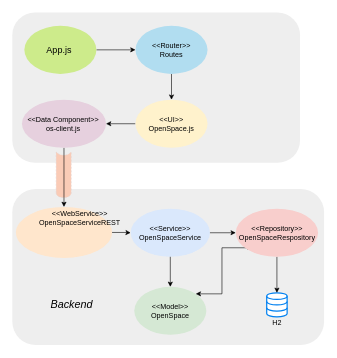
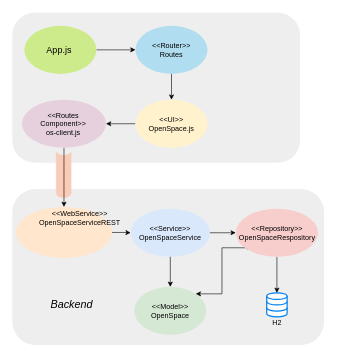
(63, 124) -> (63, 124)
